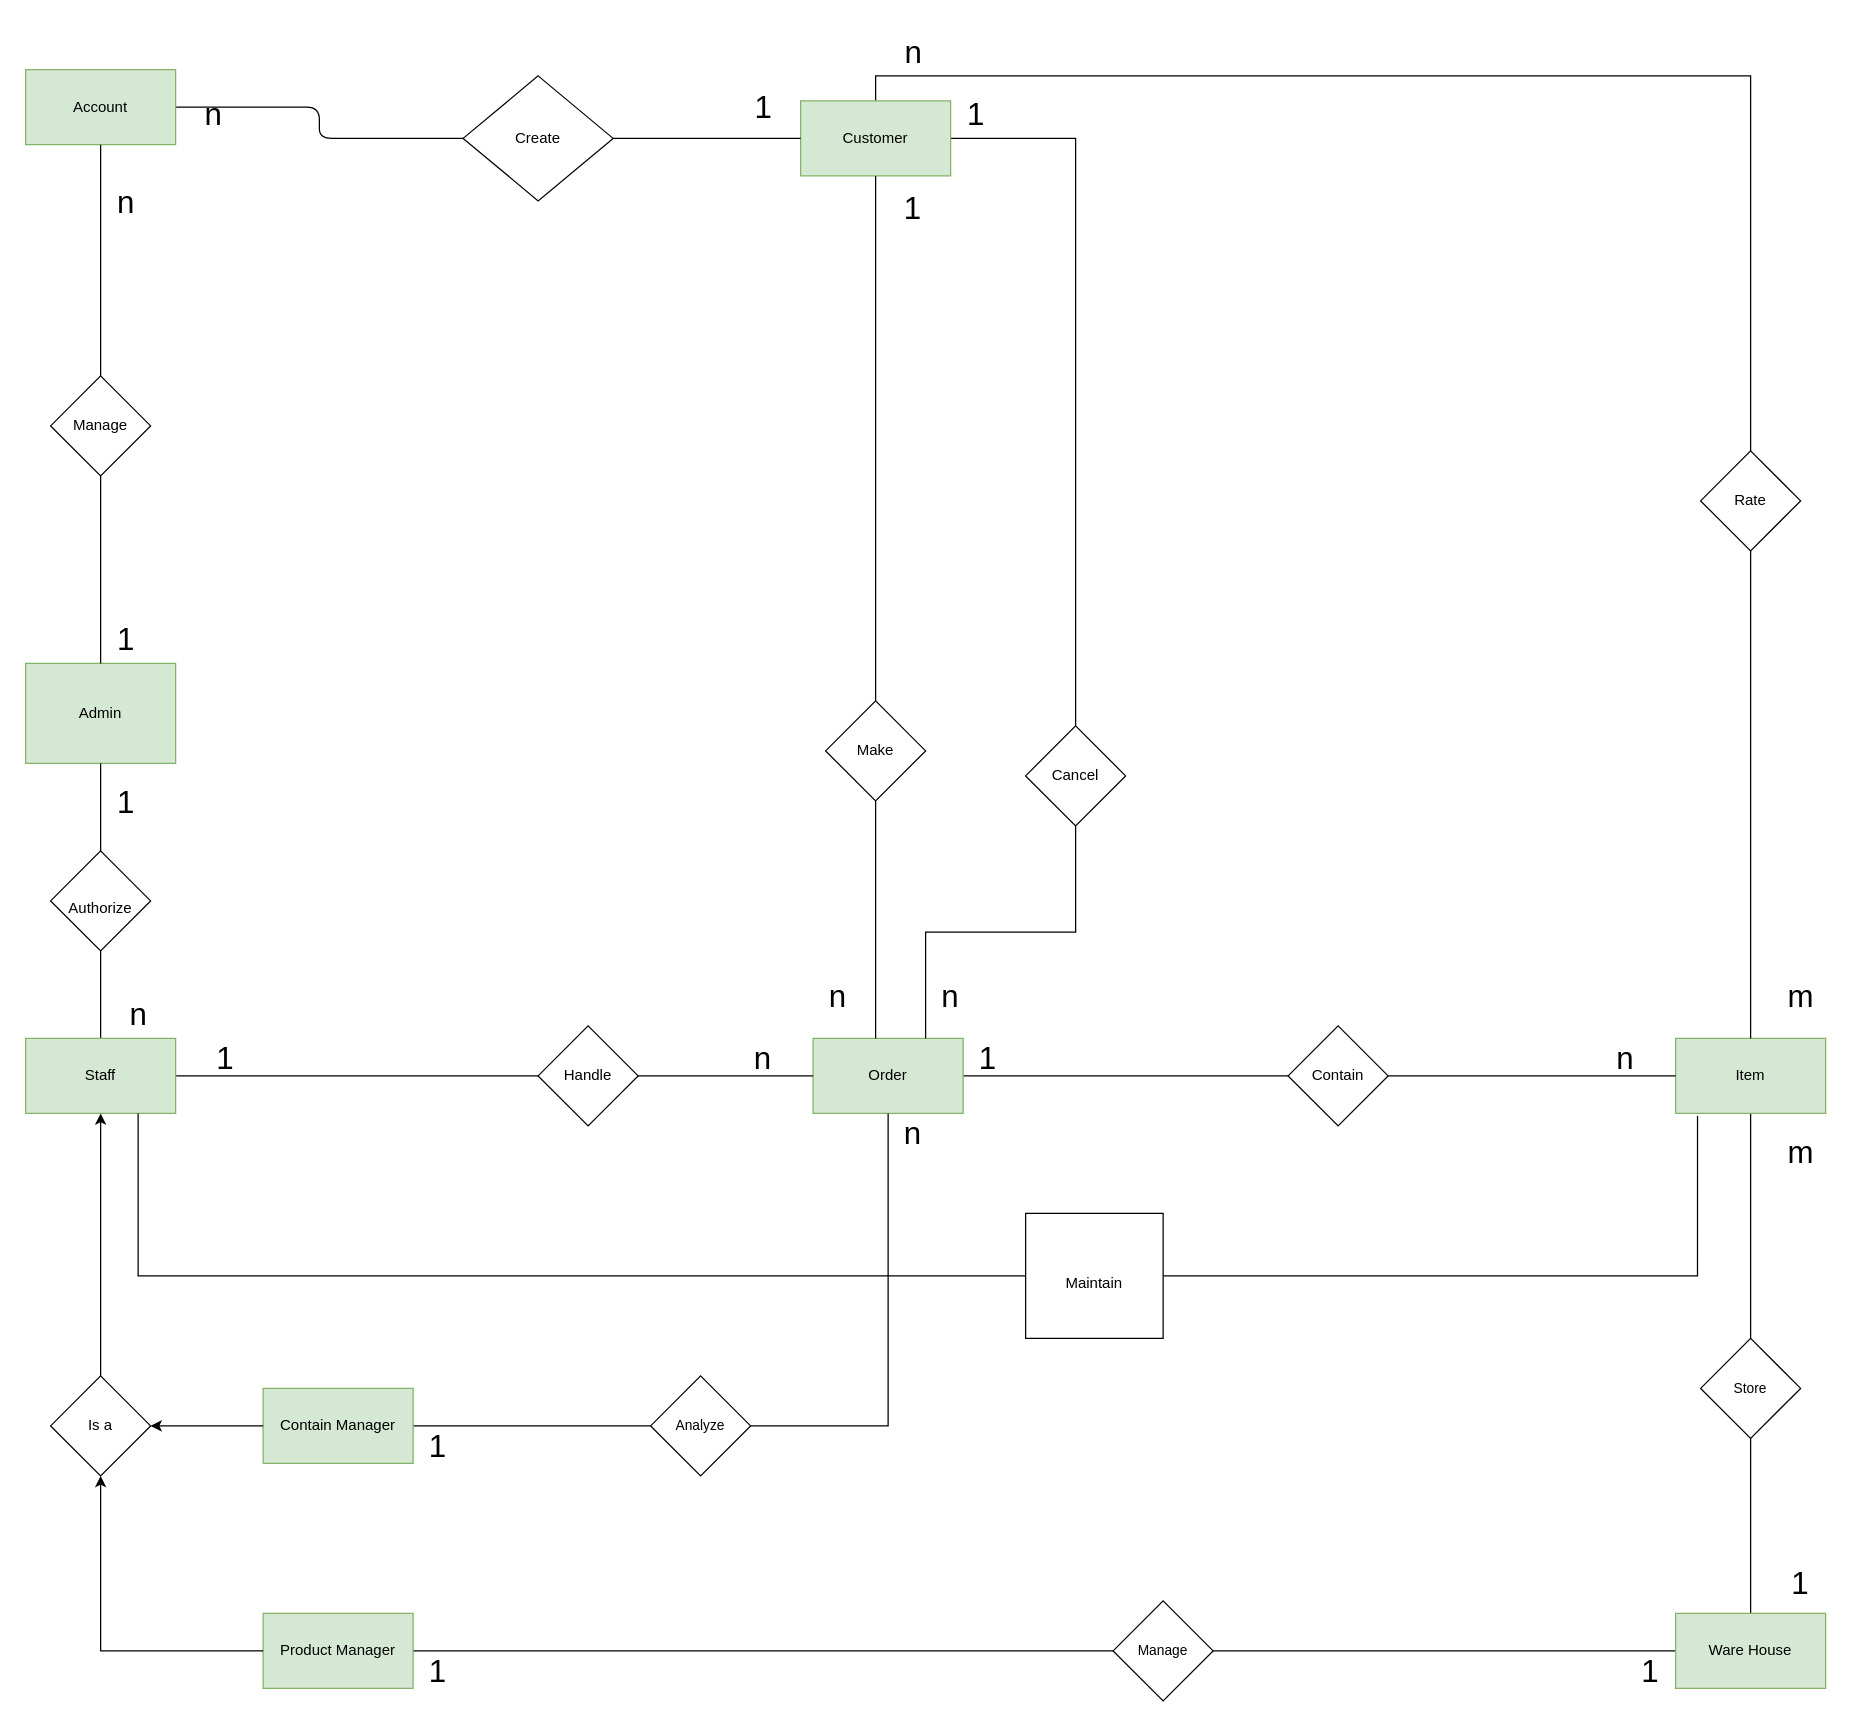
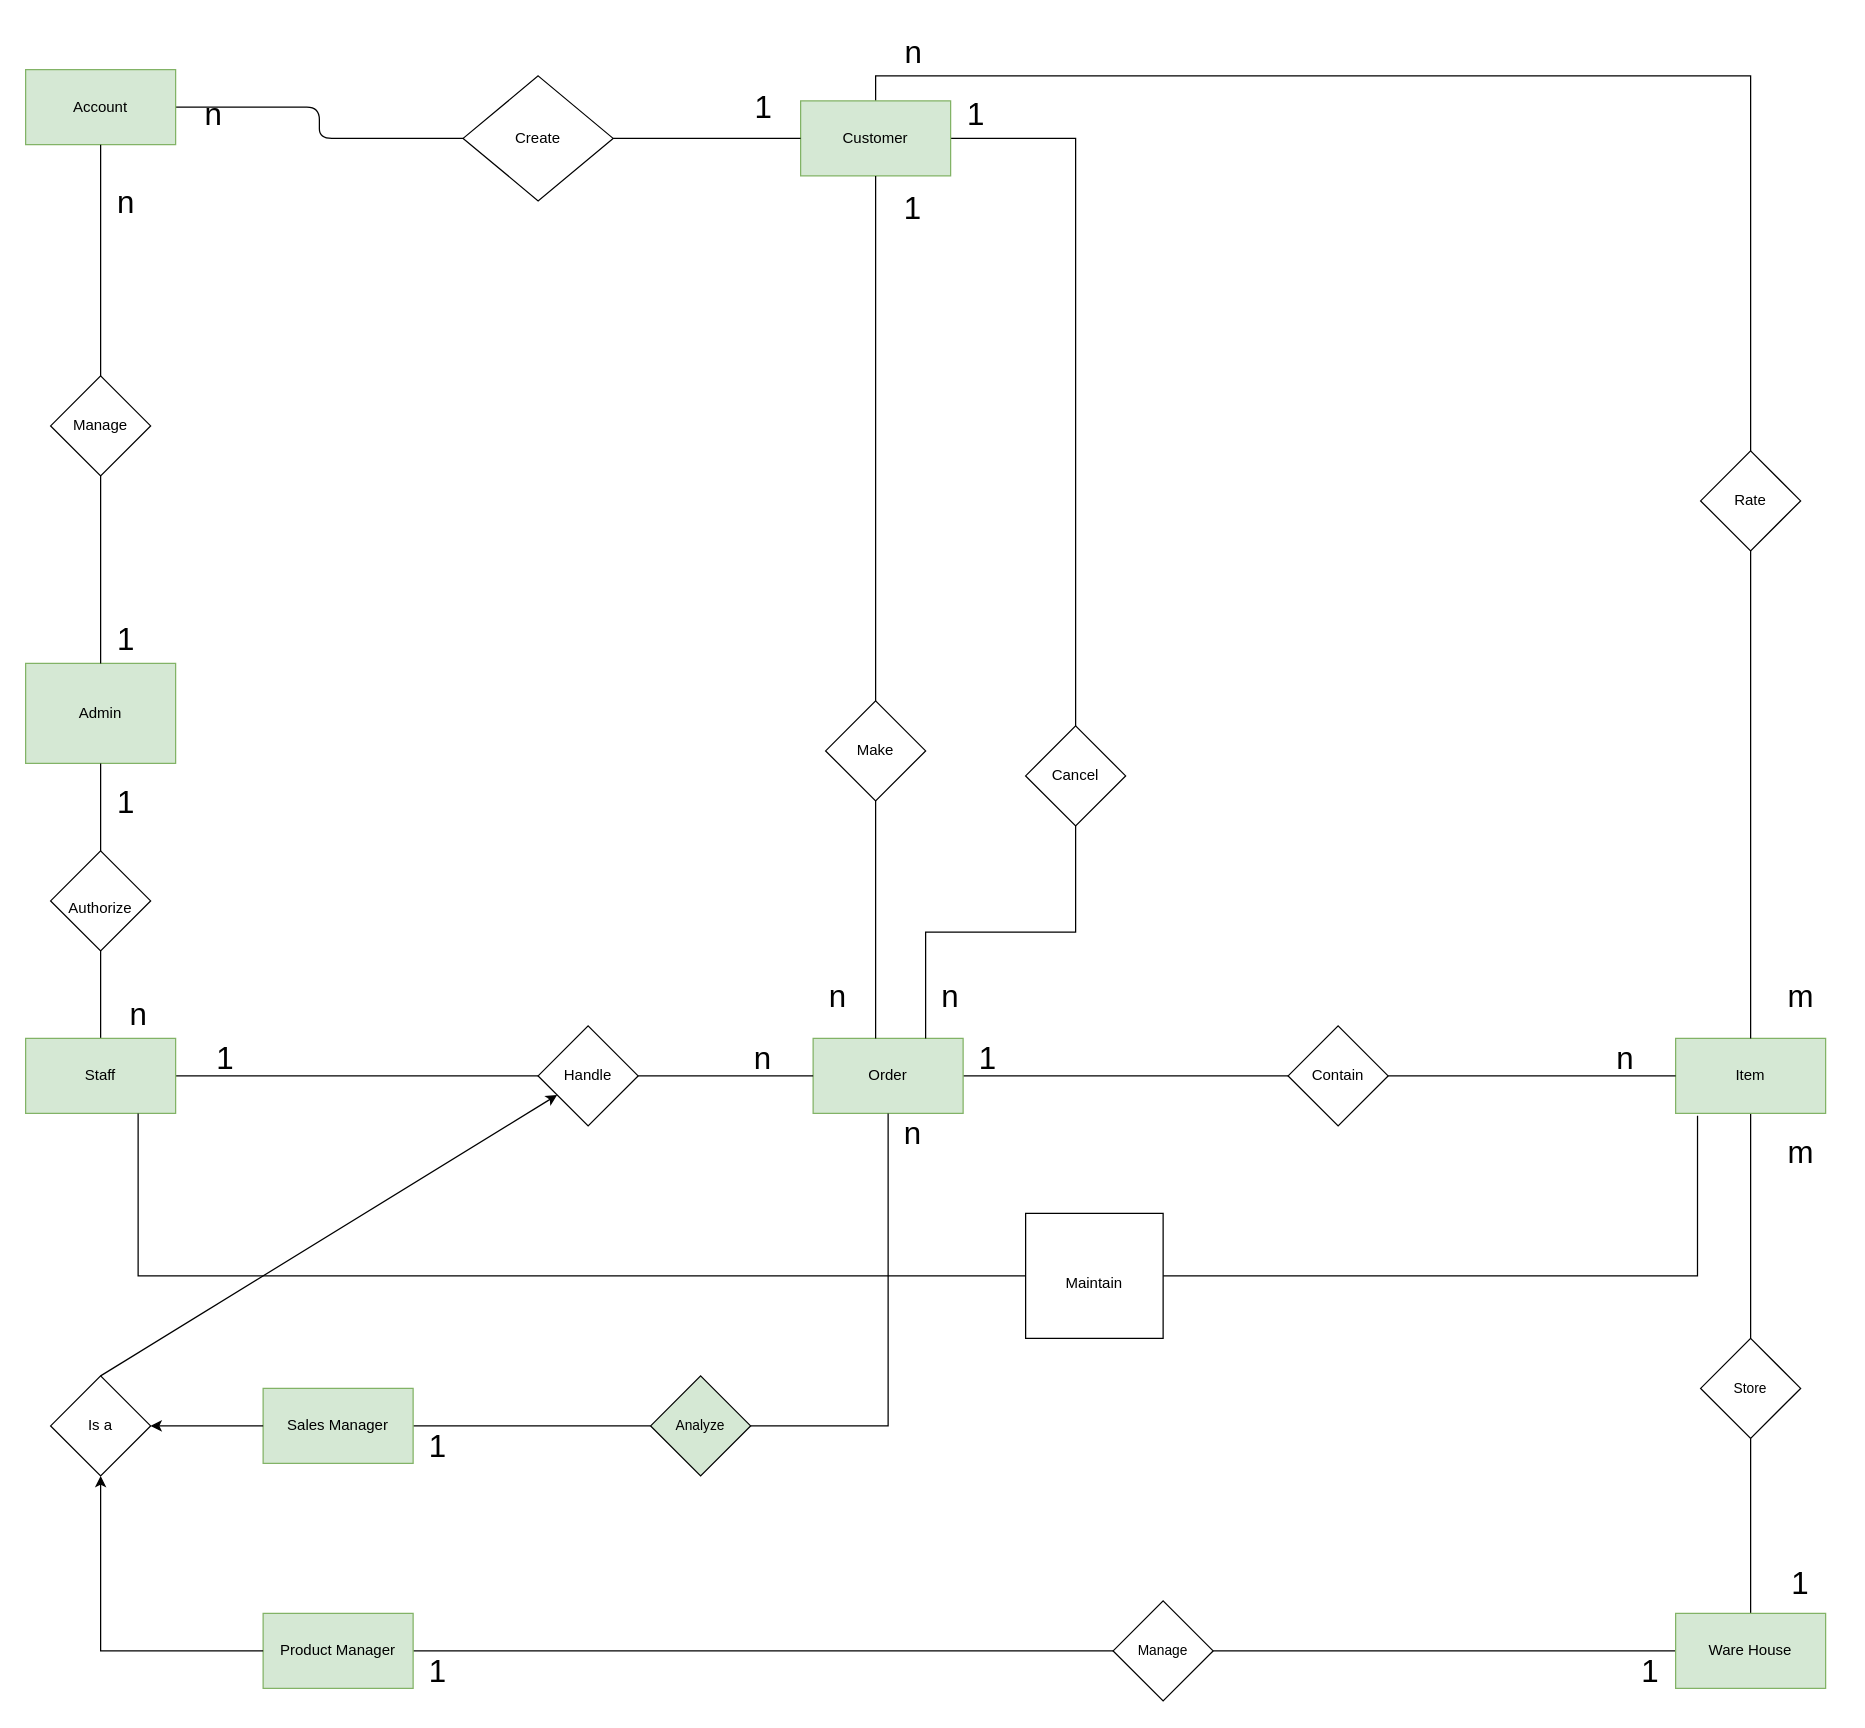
(101, 1248) -> (409, 1186)
(338, 1426) -> (338, 1426)
(701, 1426) -> (701, 1426)
